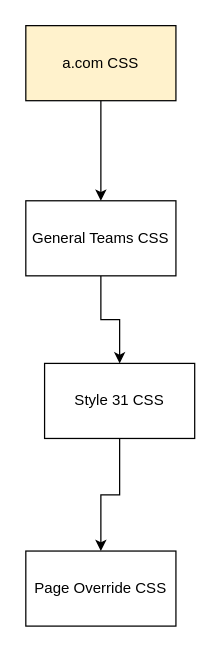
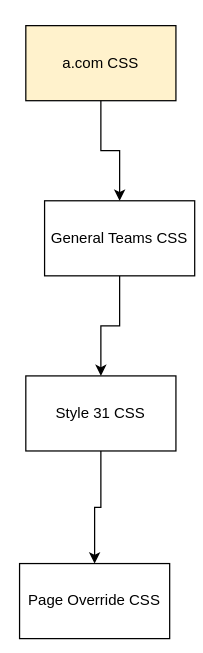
(101, 238) -> (119, 238)
(119, 401) -> (101, 413)
(101, 588) -> (94, 601)
